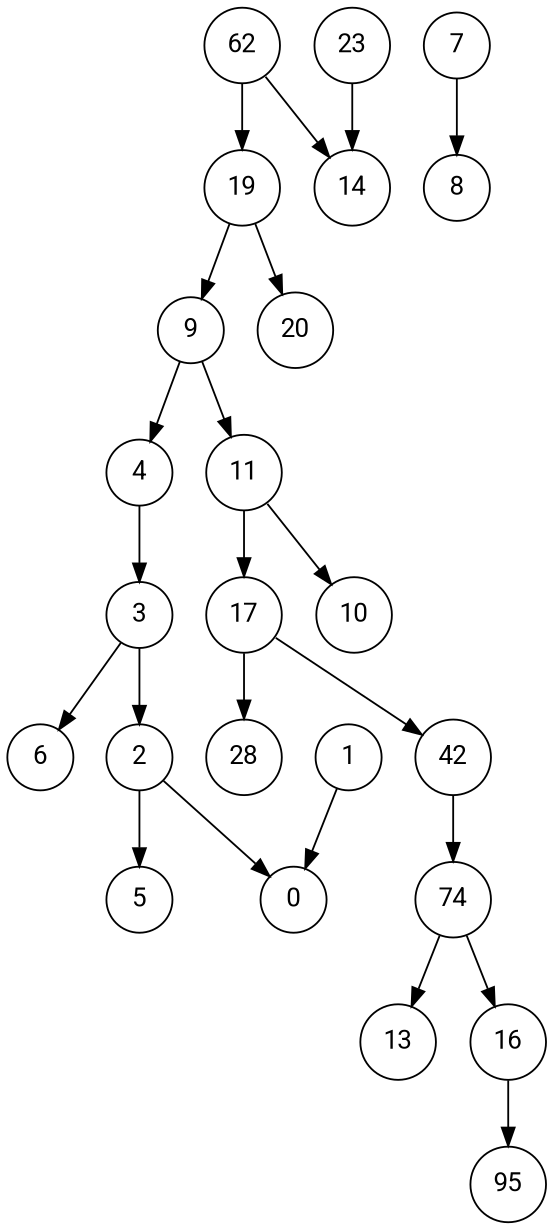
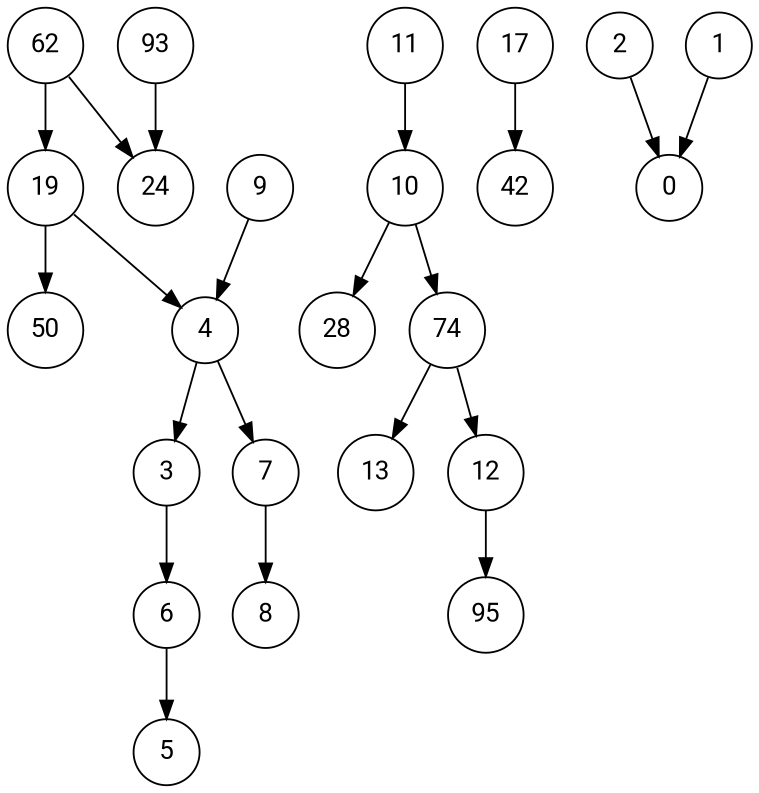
(352, 46) -> (156, 46)
(352, 188) -> (156, 188)
(219, 253) -> (121, 255)
(295, 330) -> (45, 330)
(213, 390) -> none
none -> (231, 392)
(244, 534) -> none
(139, 677) -> none
(244, 677) -> (375, 250)
(139, 819) -> (167, 674)
(453, 819) -> (424, 250)
(508, 1042) -> (486, 473)
